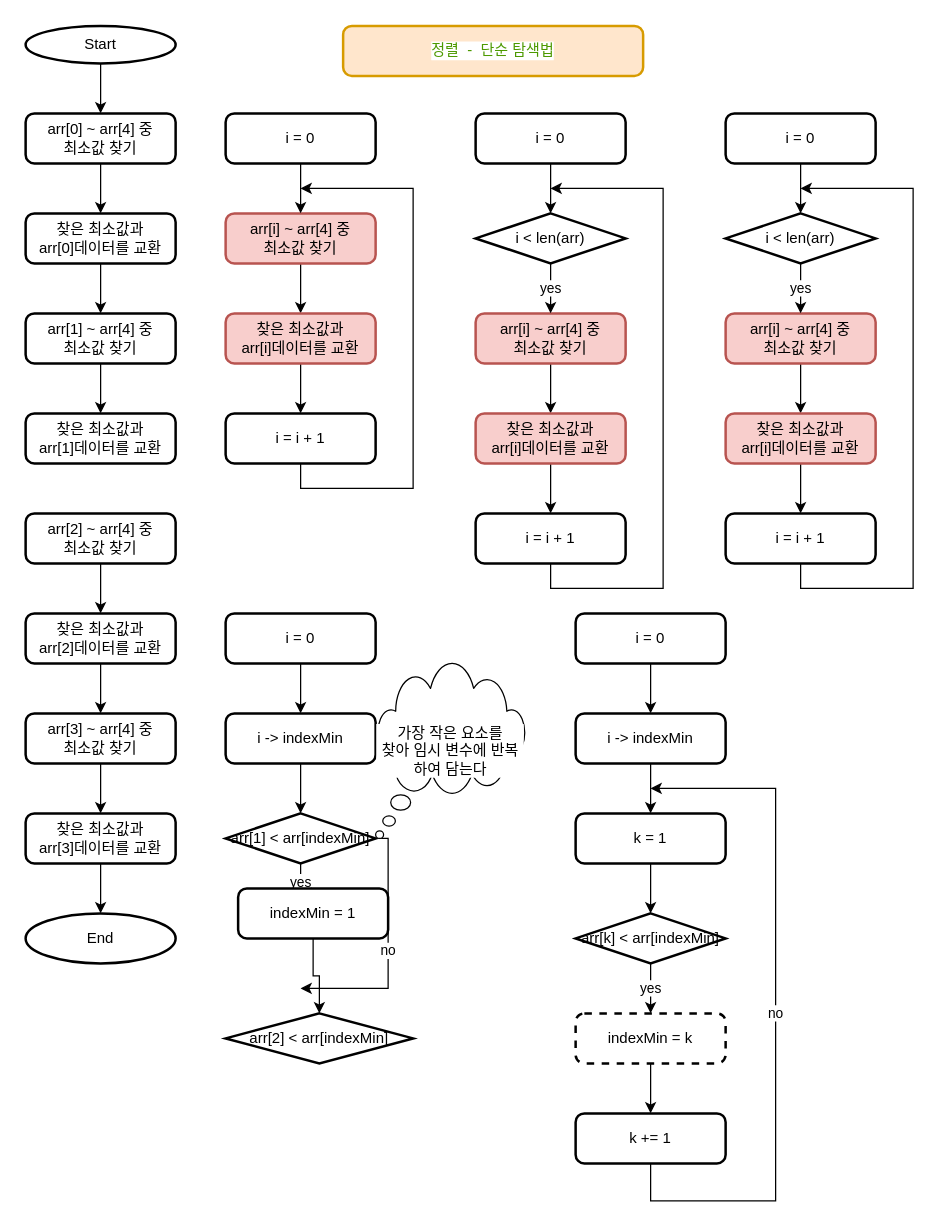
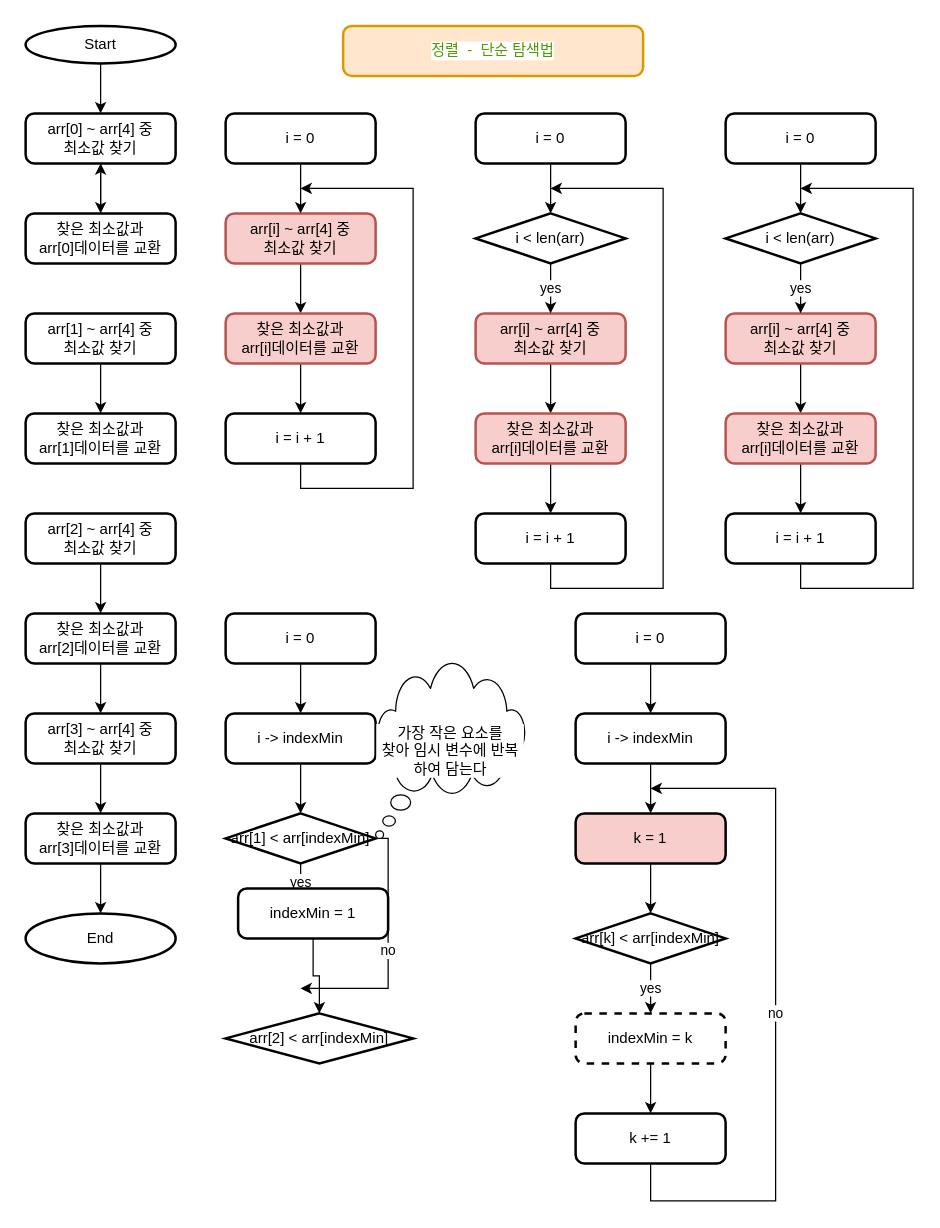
(101, 284) -> (101, 211)
(651, 838) -> (651, 838)
